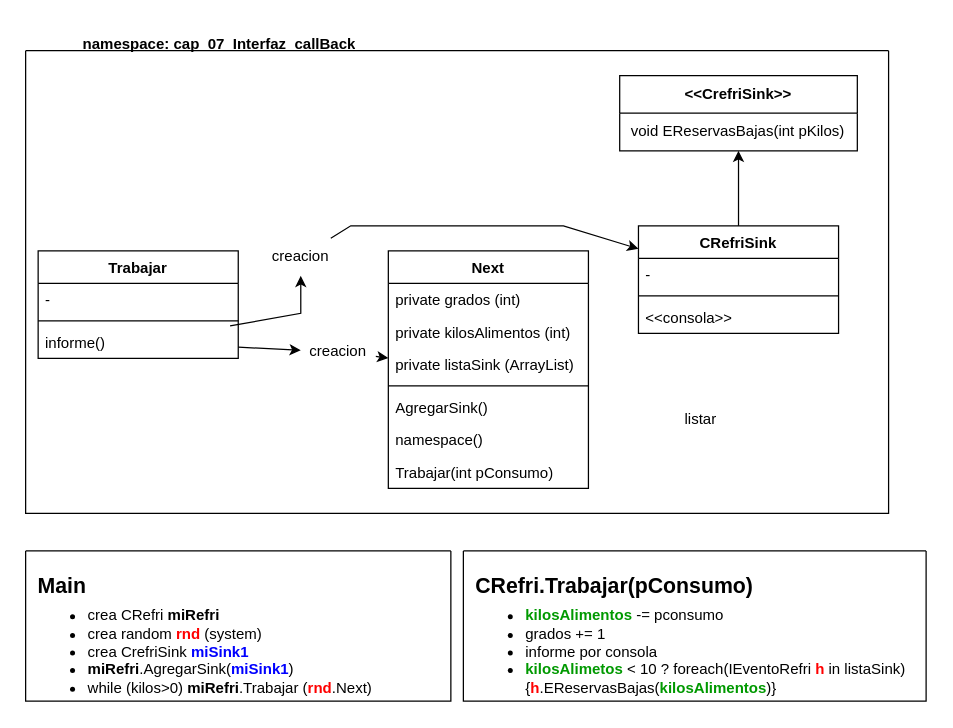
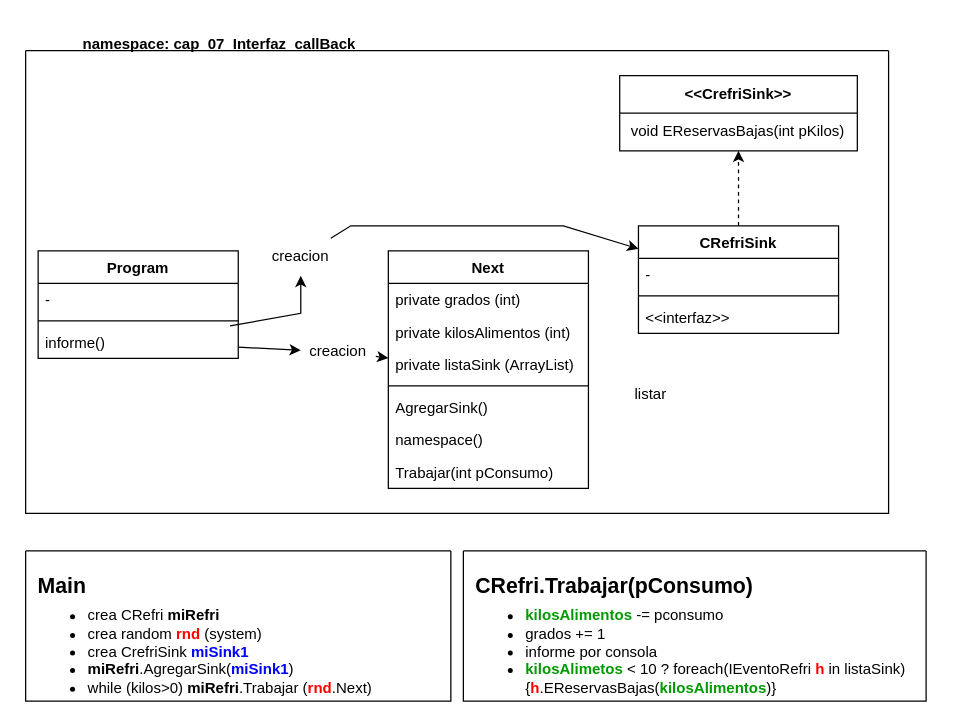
(738, 191) -> (738, 191)
(138, 268) -> (138, 268)
(690, 318) -> (694, 318)
(701, 419) -> (651, 394)
